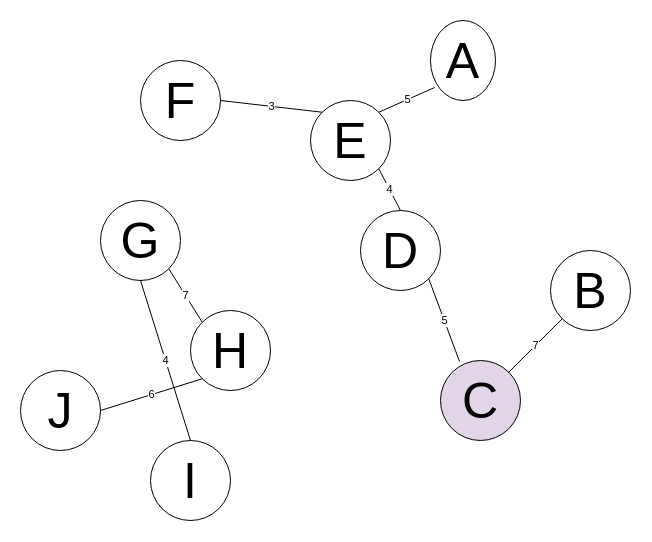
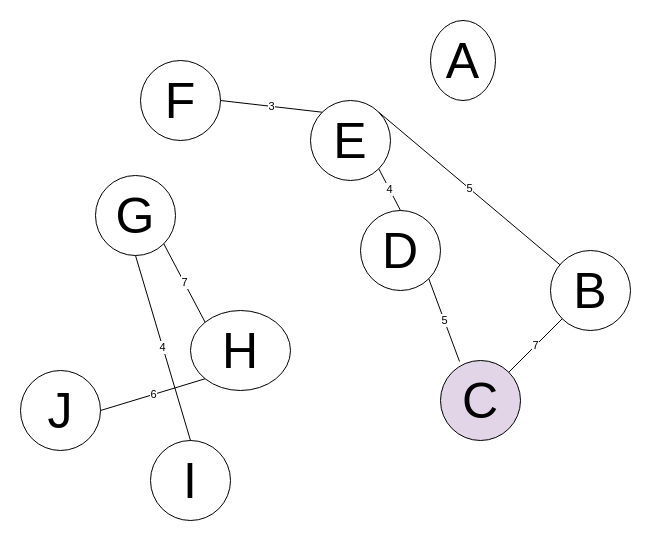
(406, 100) -> (469, 188)
(141, 241) -> (136, 216)
(231, 351) -> (241, 351)
